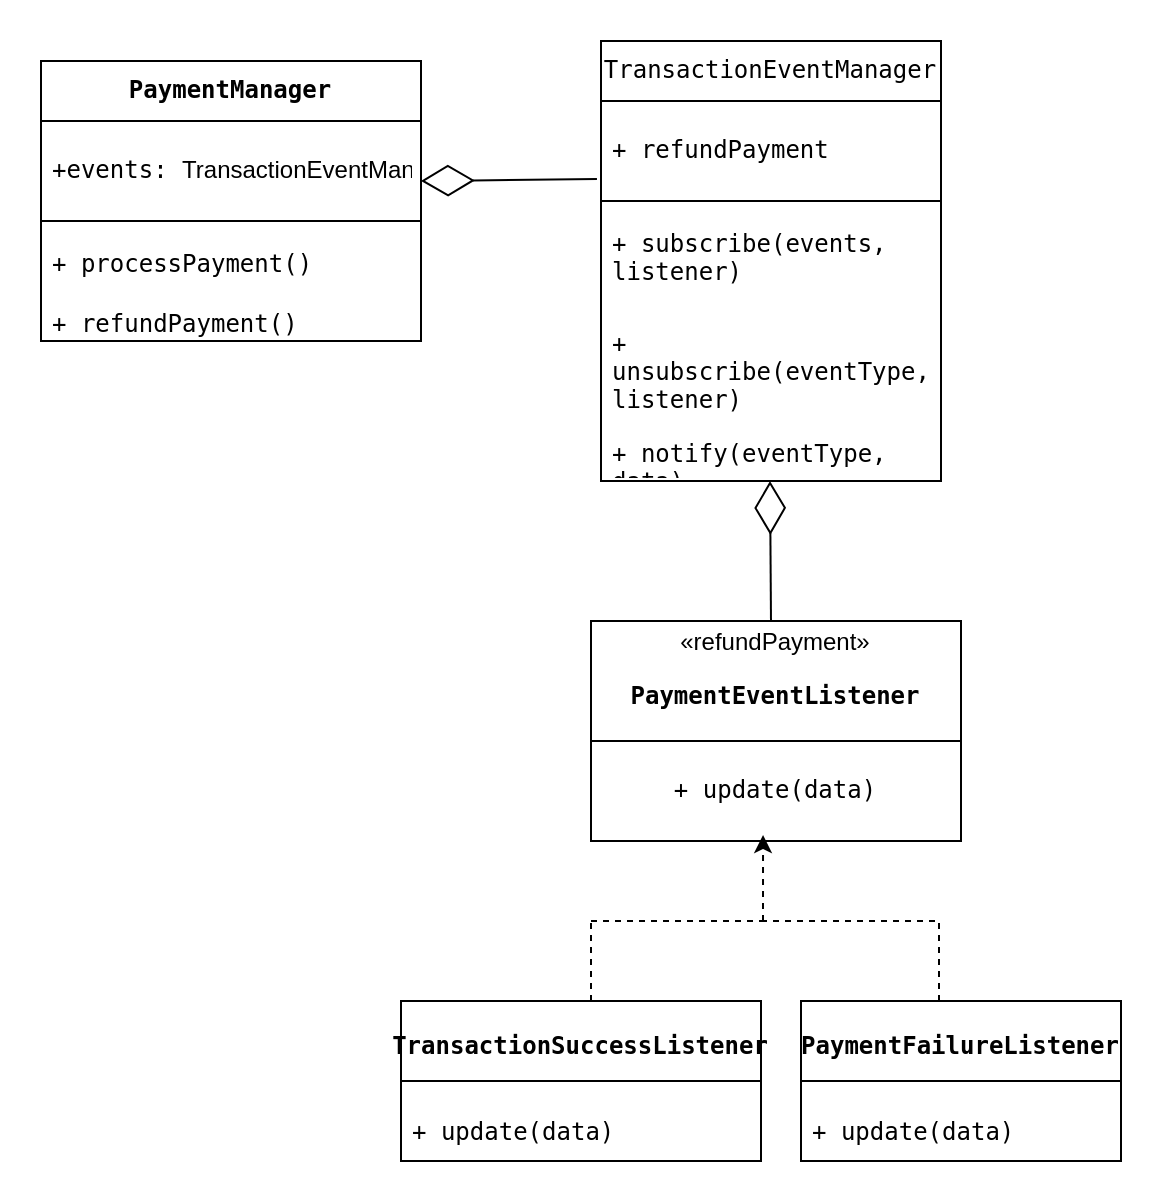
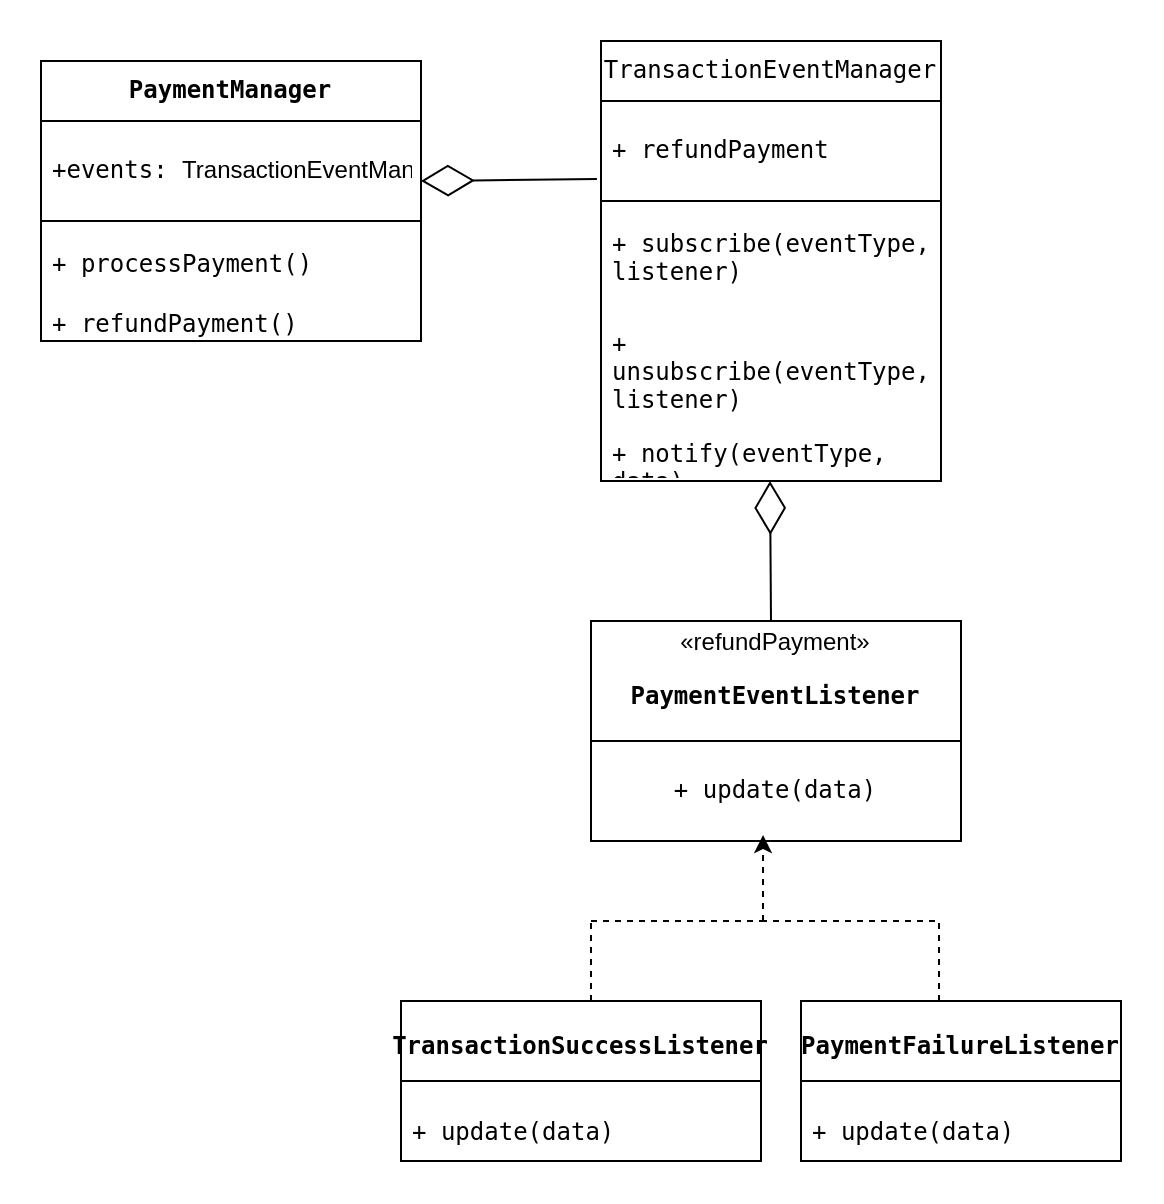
(773, 251) -> (773, 251)
